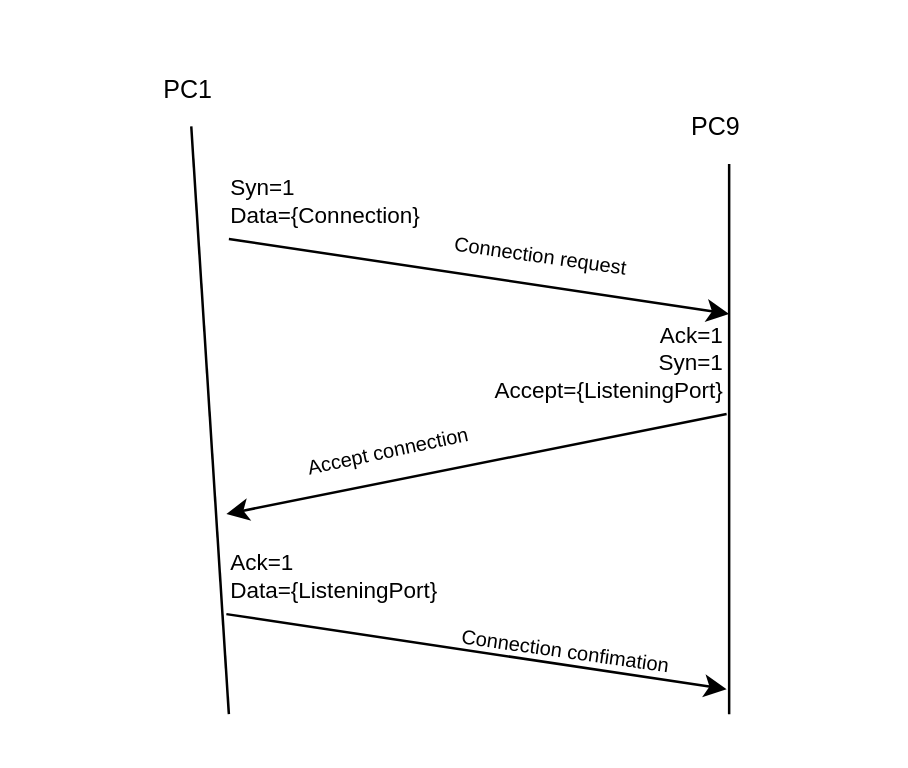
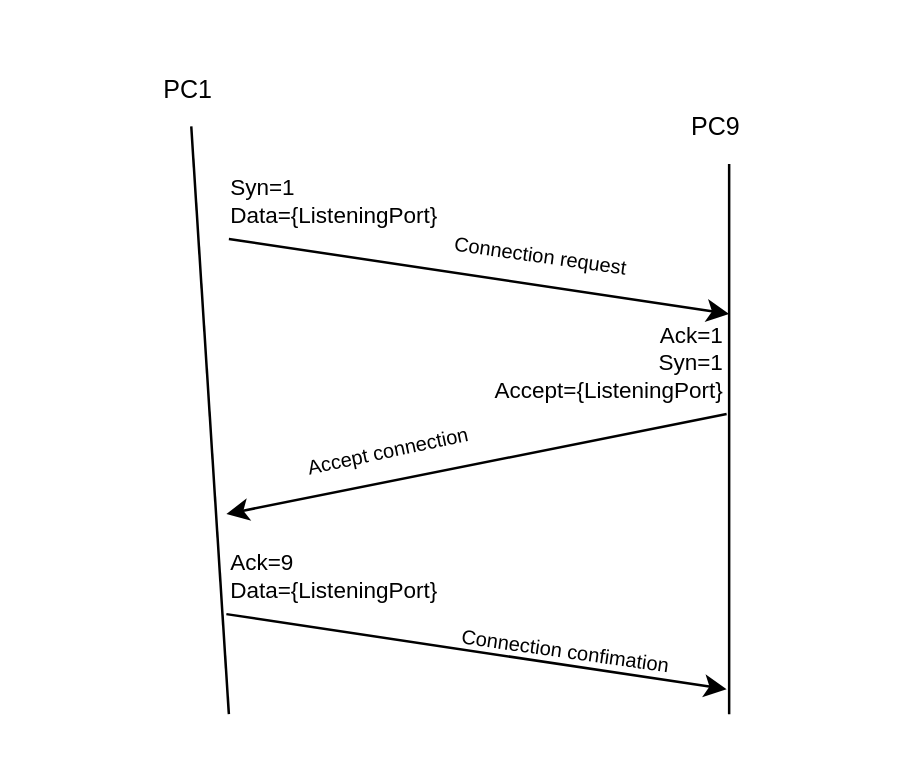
(335, 201) -> (351, 201)
(351, 576) -> (351, 576)
